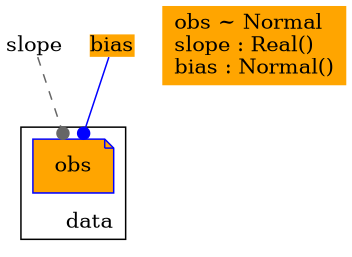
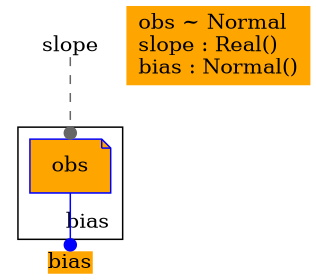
(97, 92) -> (70, 216)
(90, 222) -> (88, 222)
